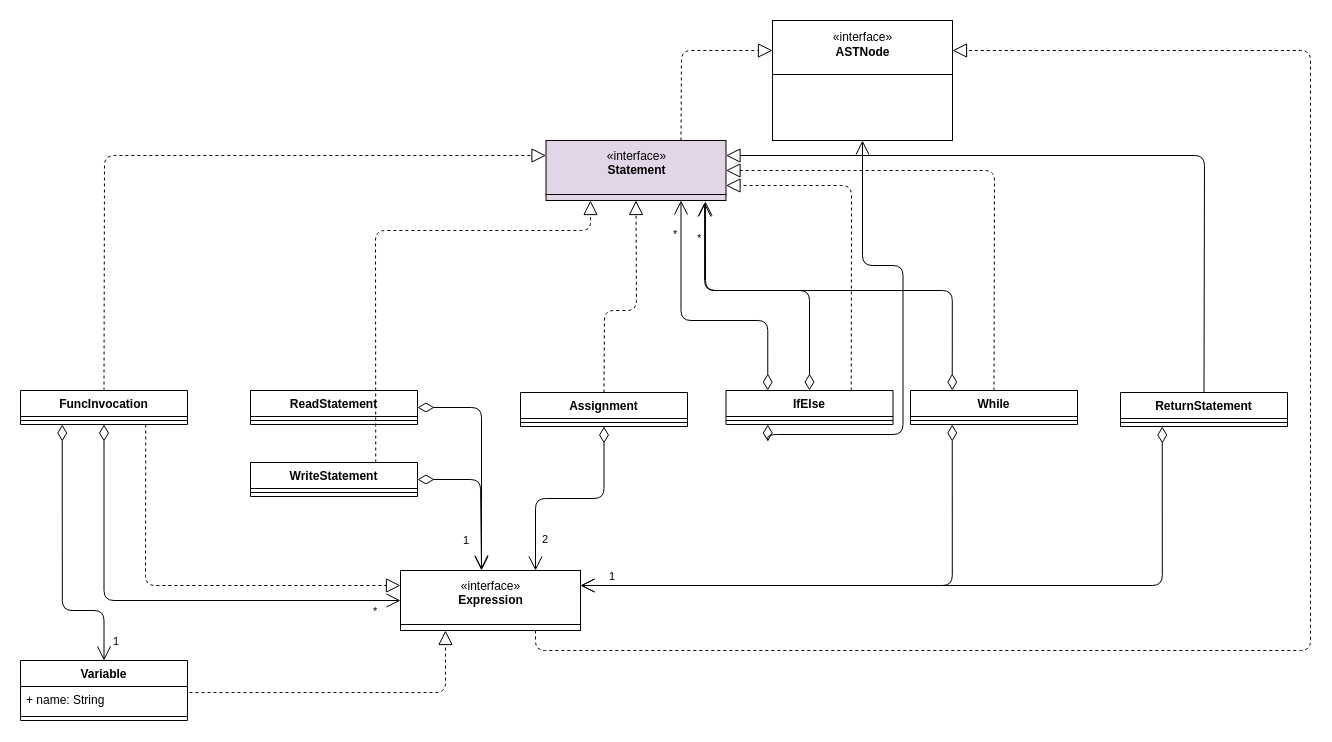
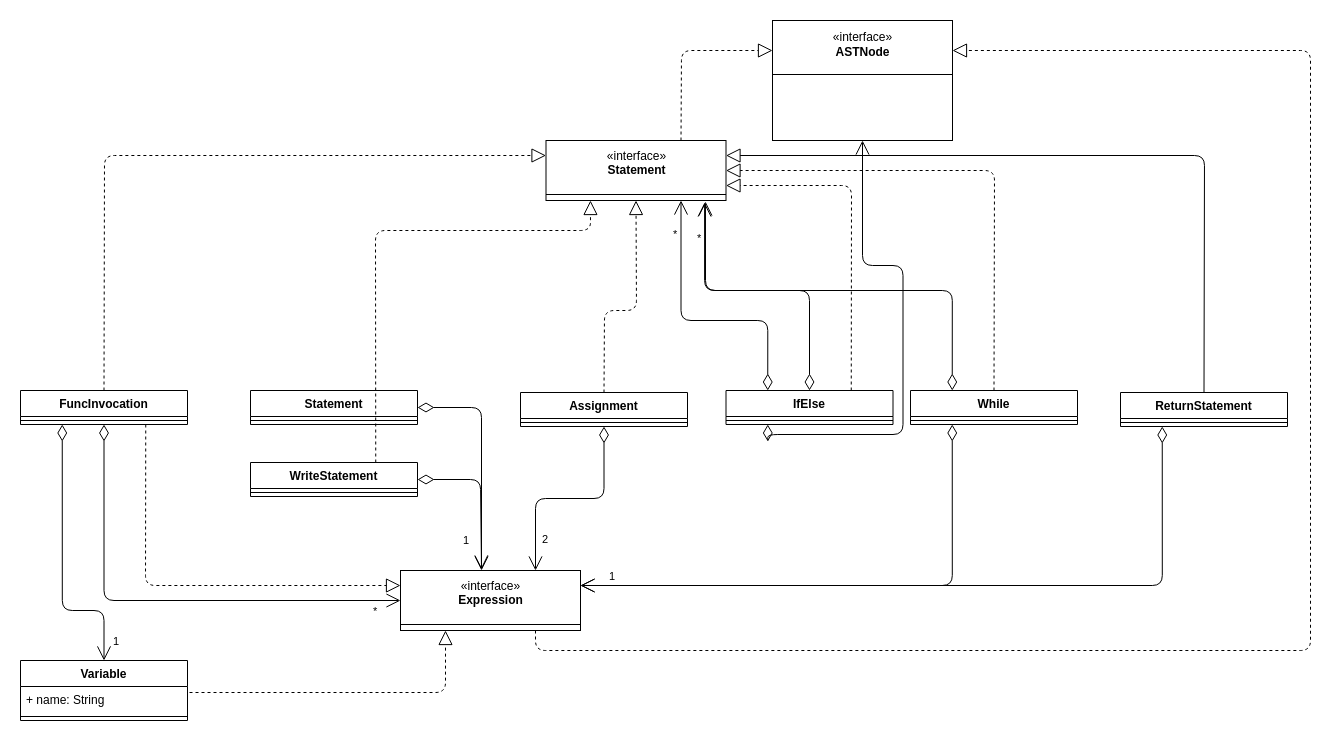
(636, 171) -> (636, 171)
(334, 404) -> (334, 404)
